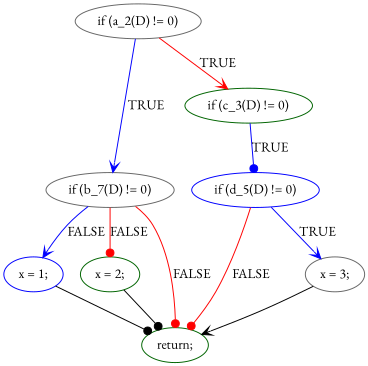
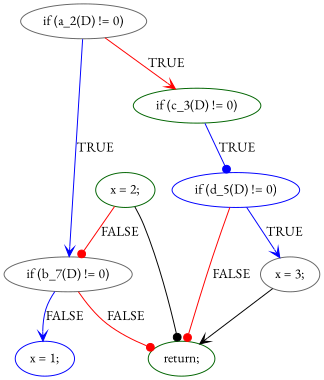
(110, 228) -> (99, 229)
(100, 308) -> none
